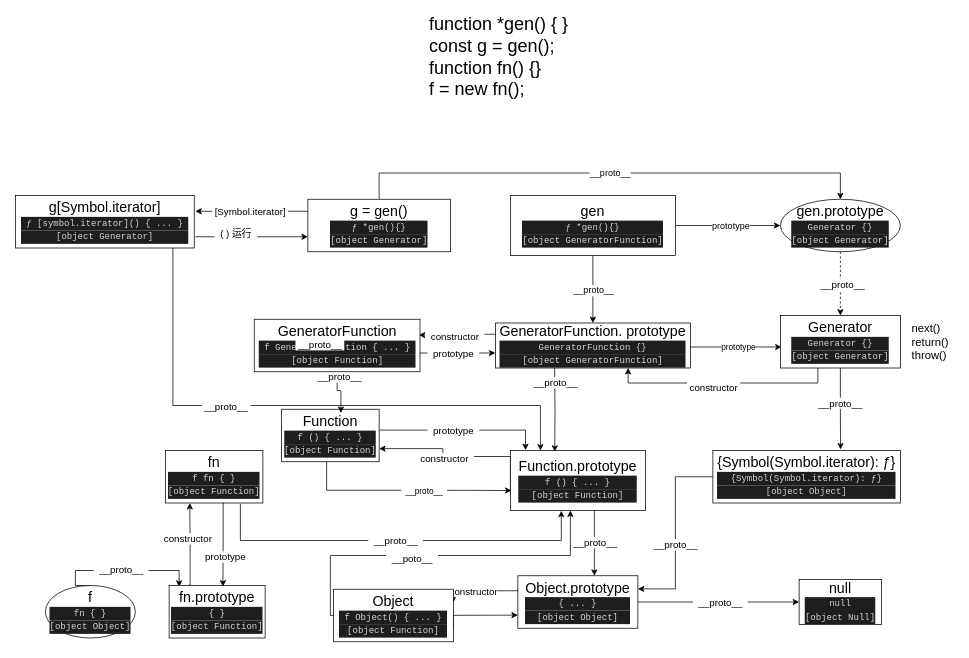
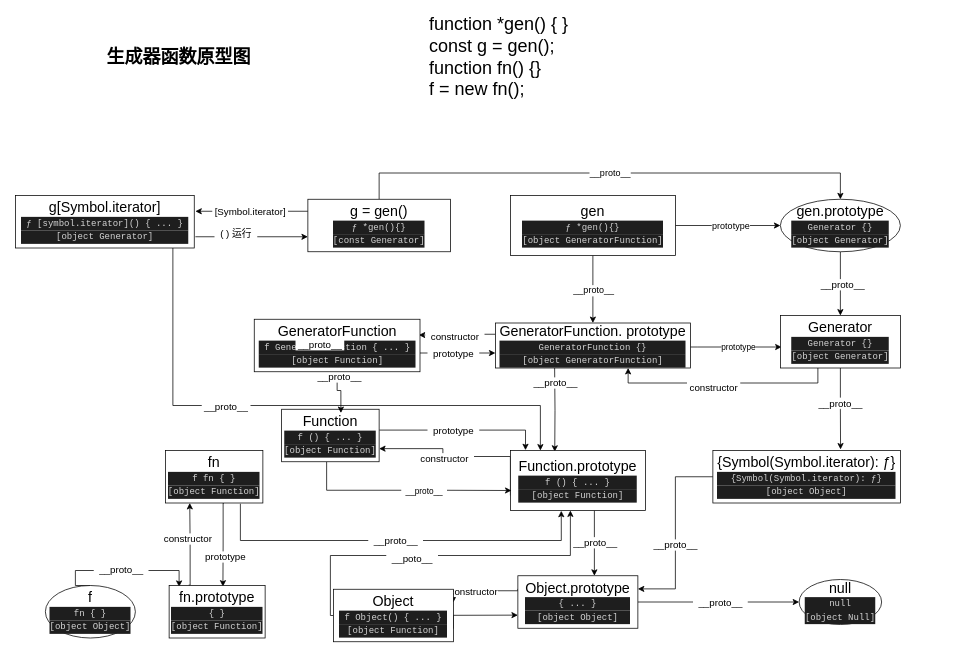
none -> (179, 68)
(379, 225) -> (379, 225)
(840, 266) -> (840, 266)
(930, 342) -> none
(840, 602) -> (840, 602)
